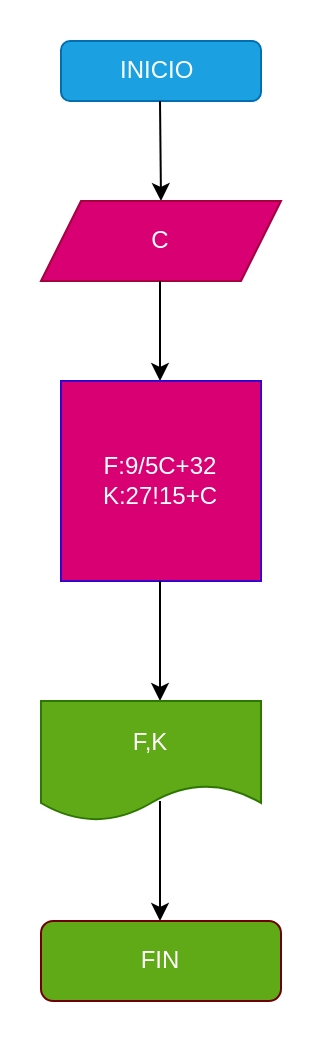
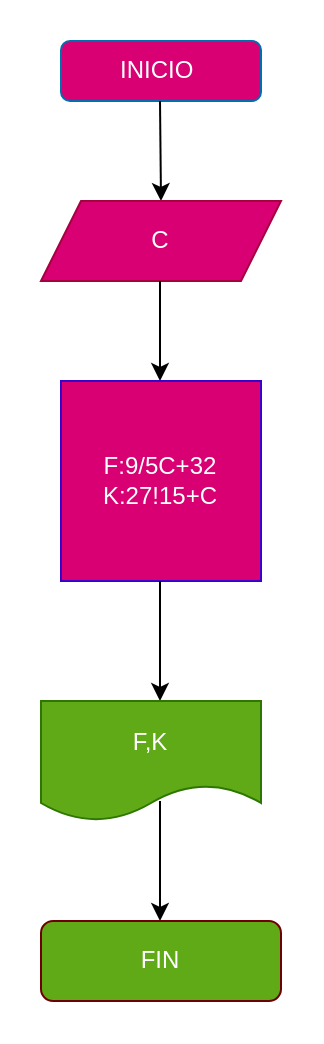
(161, 71) -> (161, 71)
